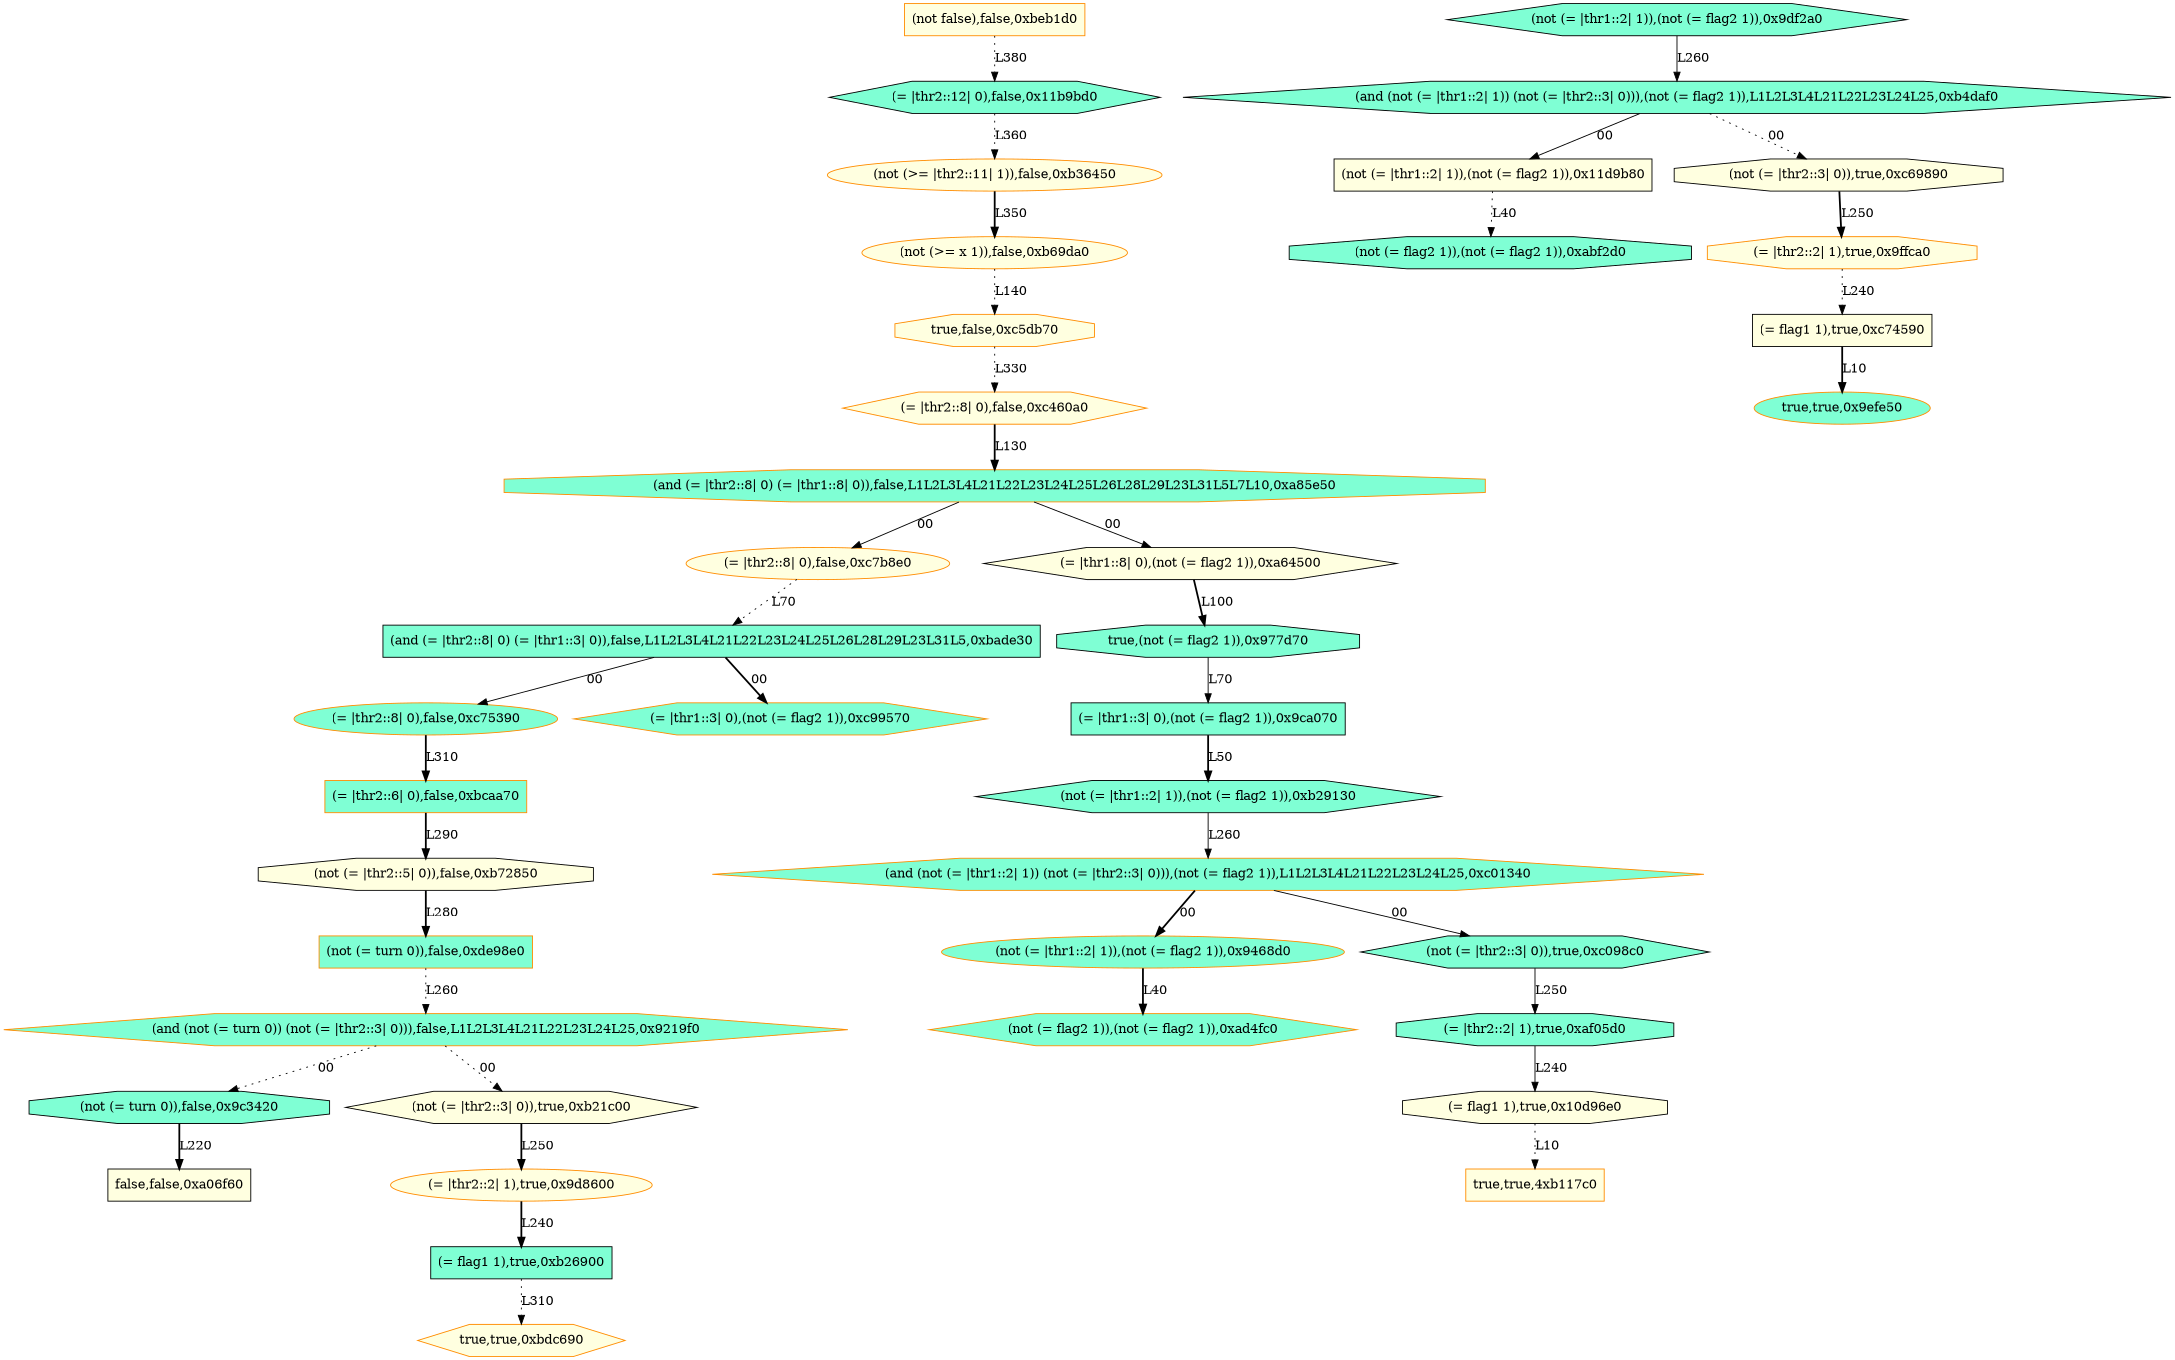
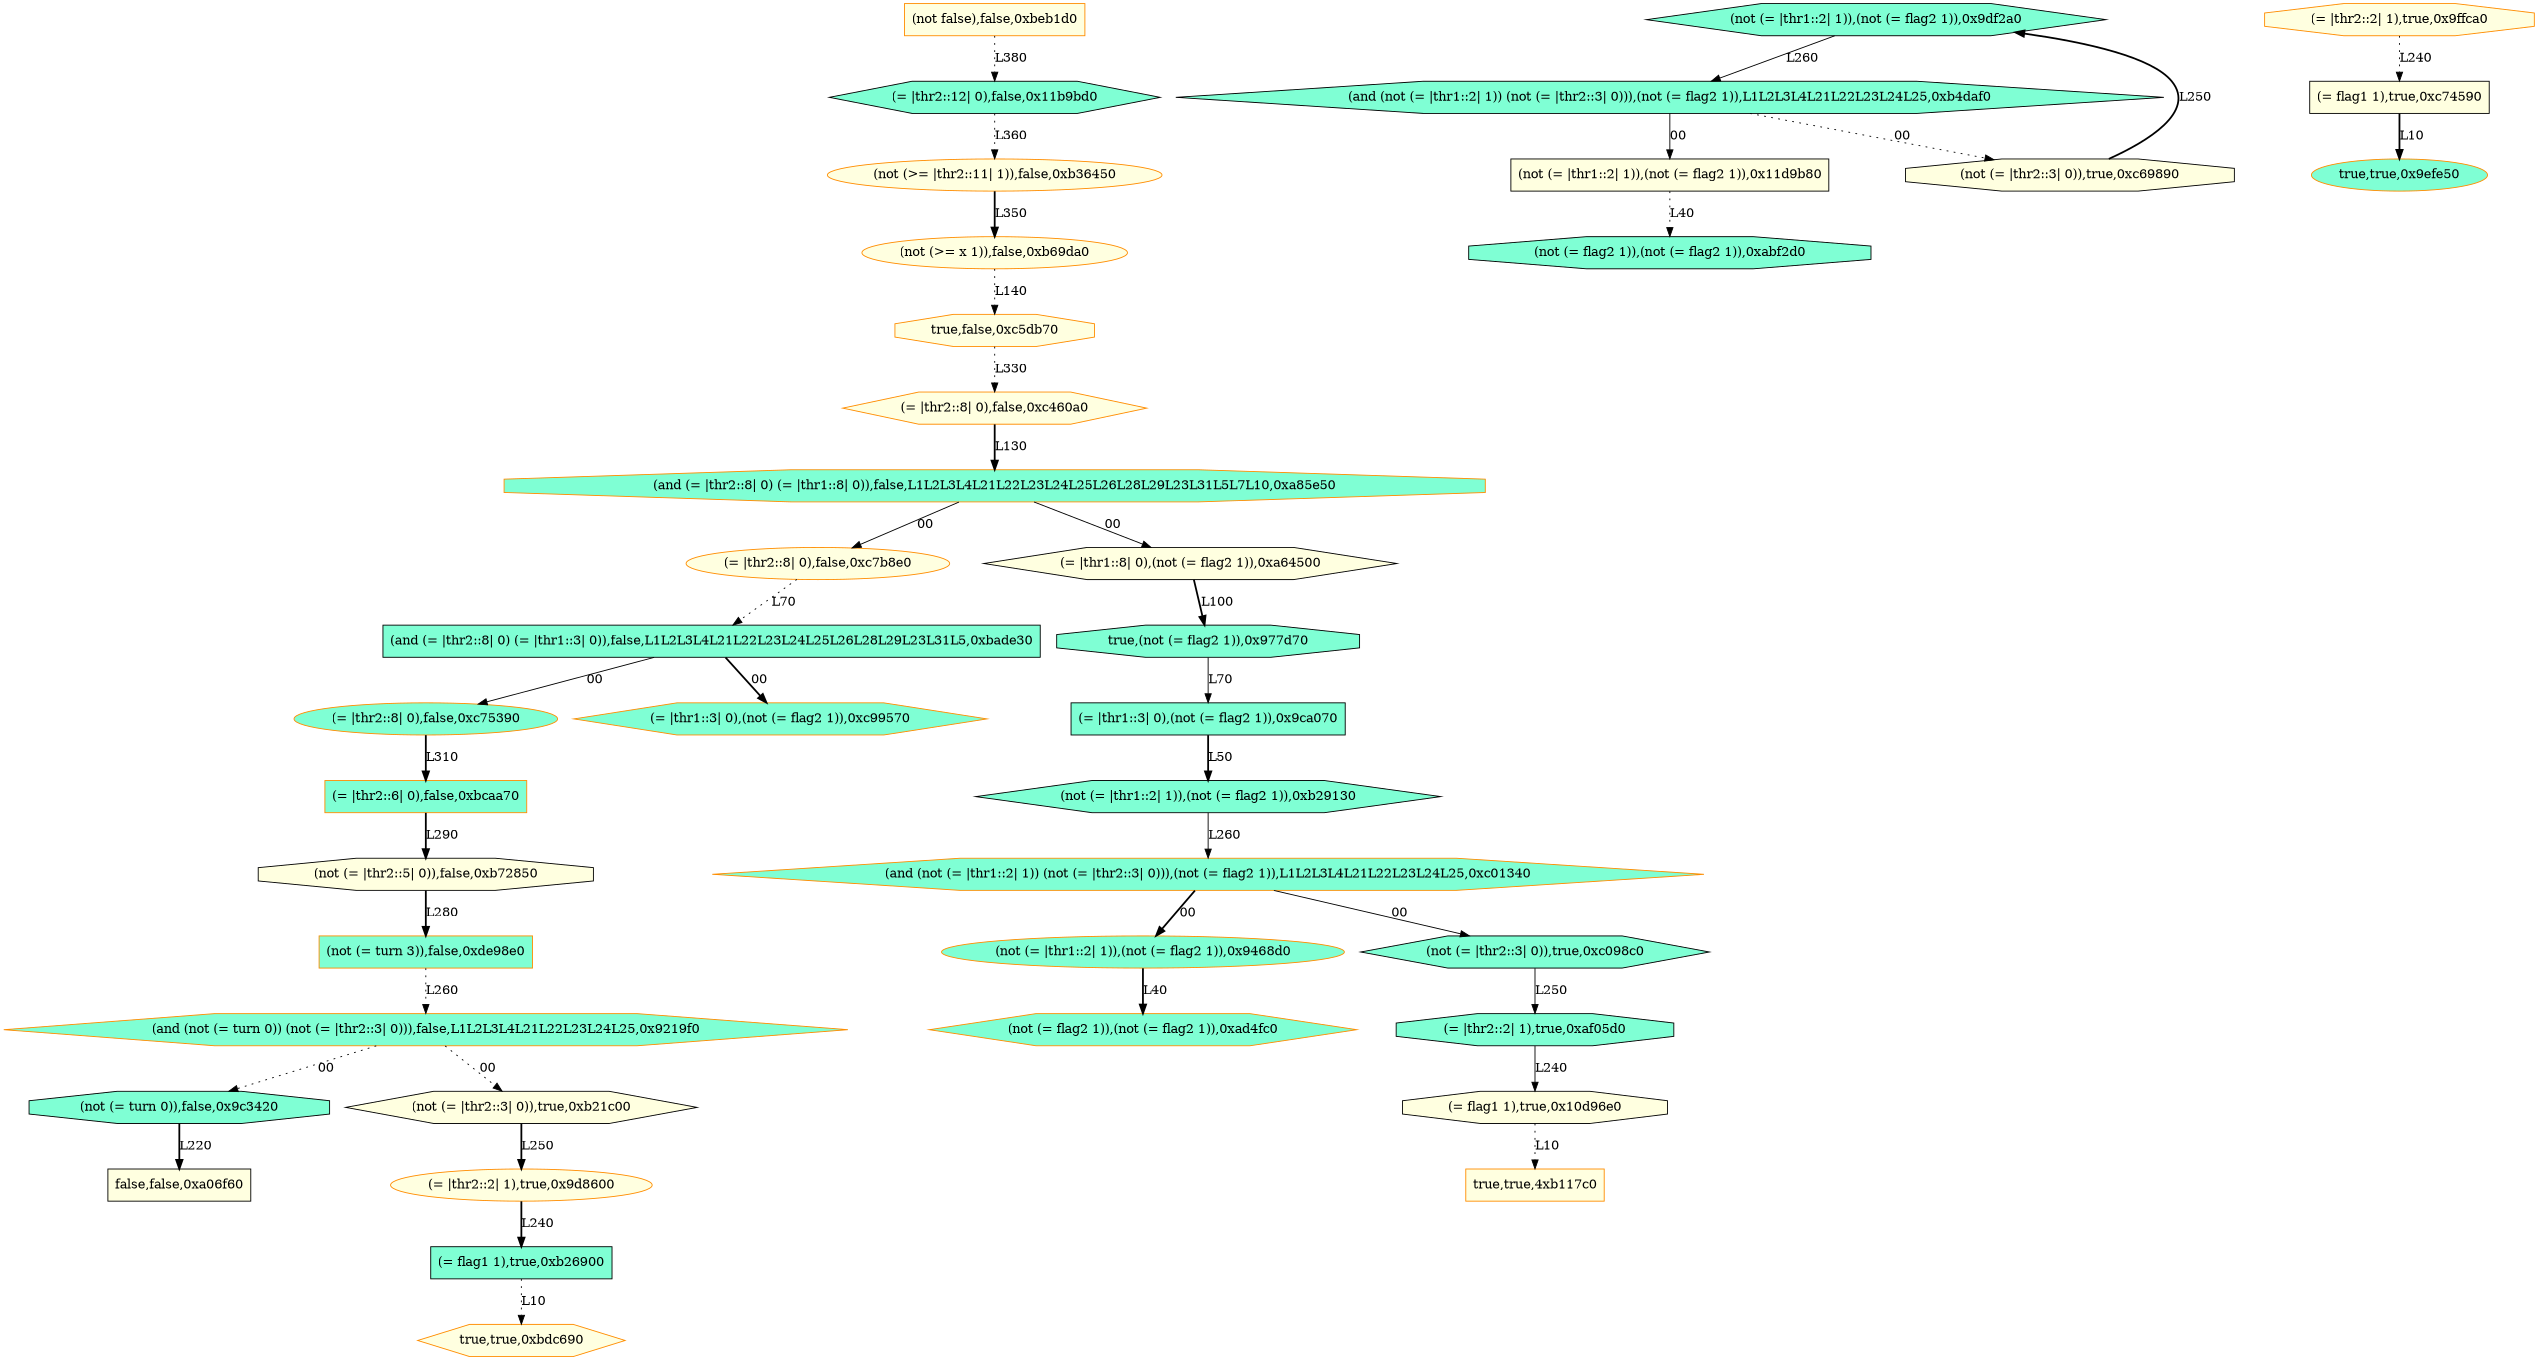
(1840, 209) -> (2155, 68)
(426, 952) -> (426, 952)
(538, 1302) -> (534, 1302)
